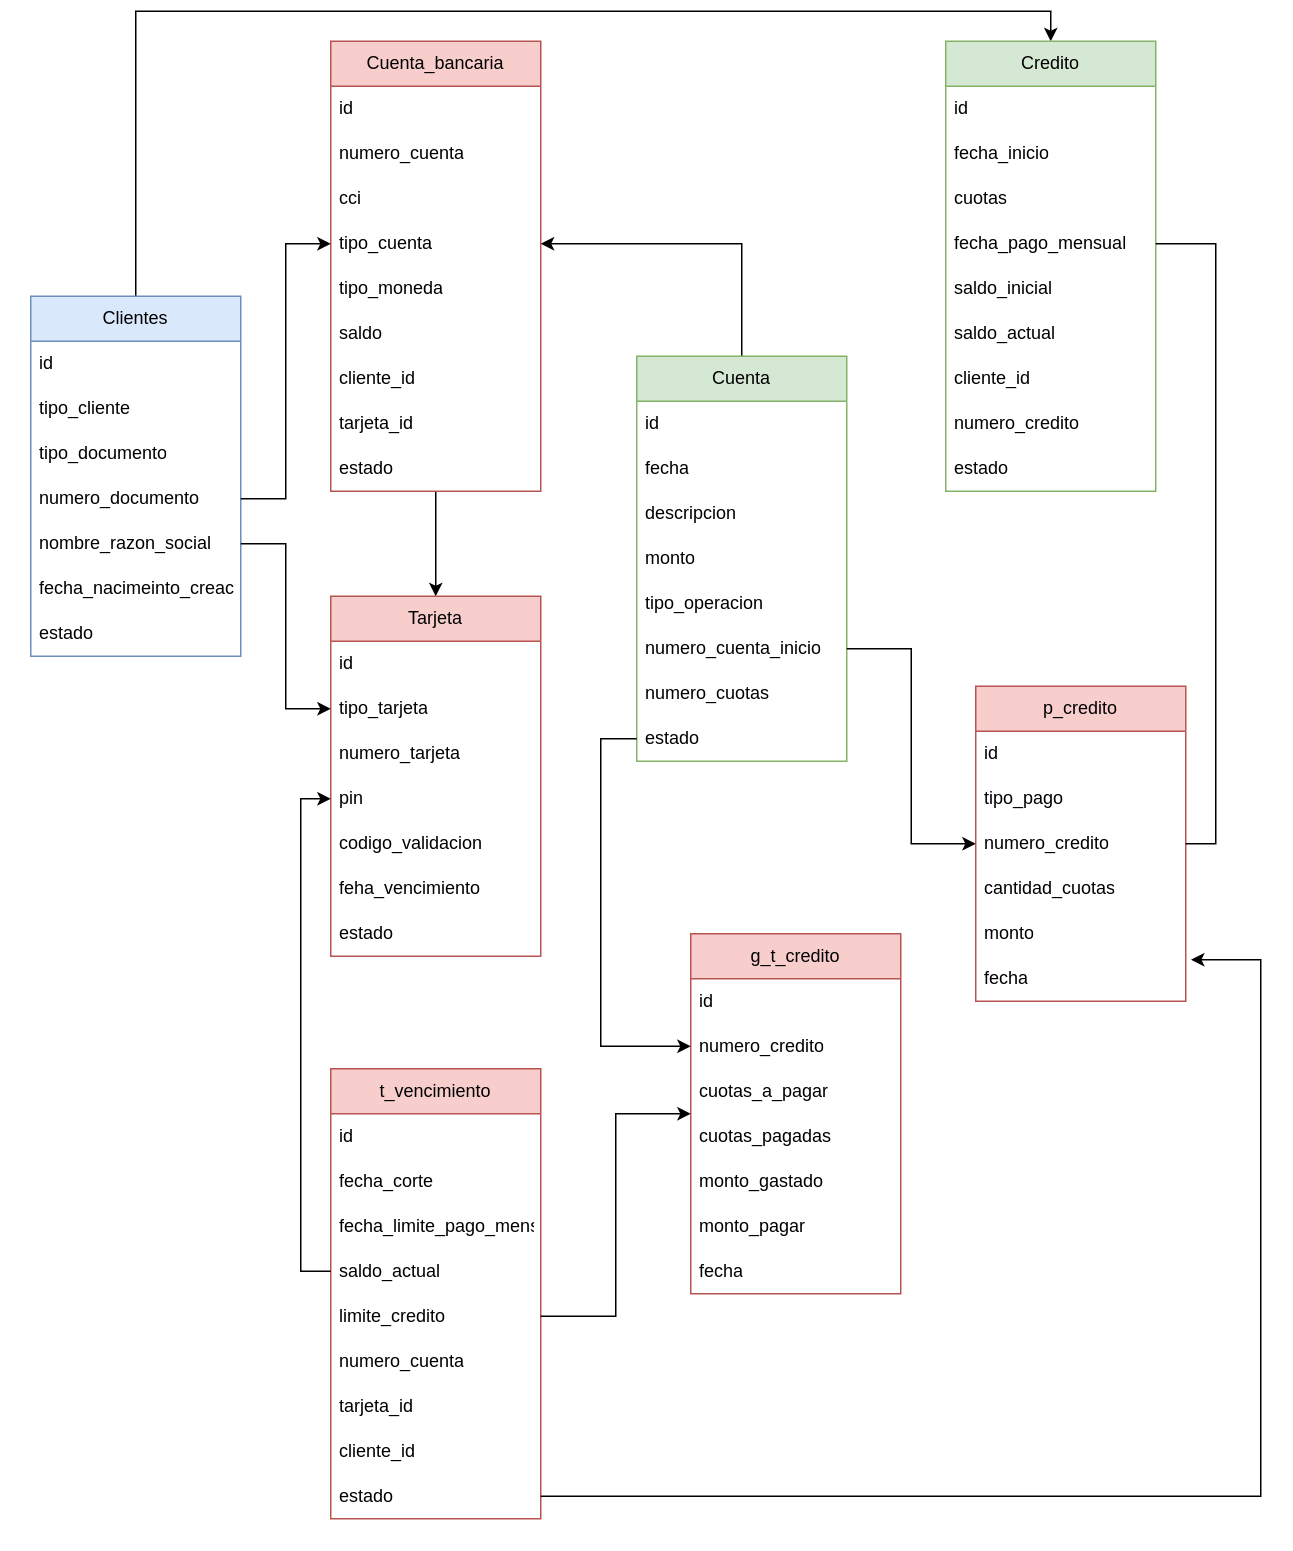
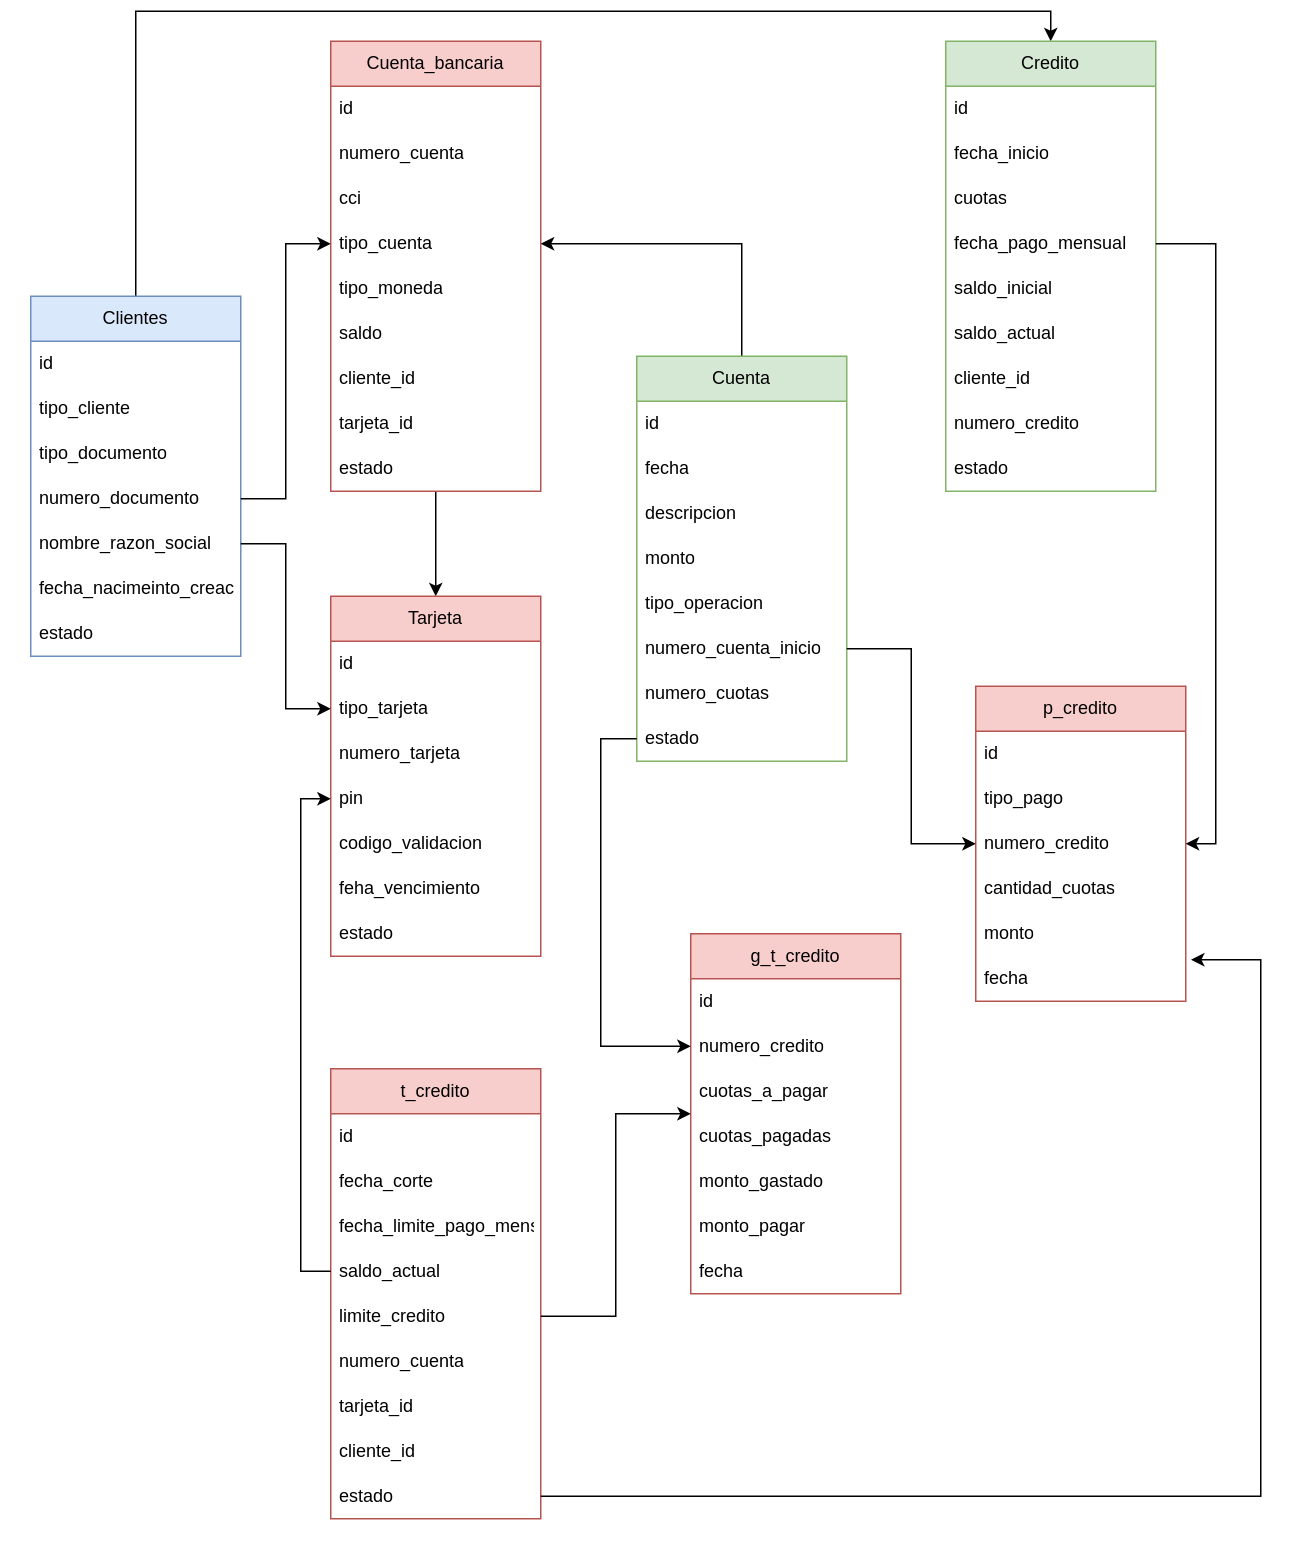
(1193, 844) -> (1197, 844)
(436, 1091) -> (436, 1091)
